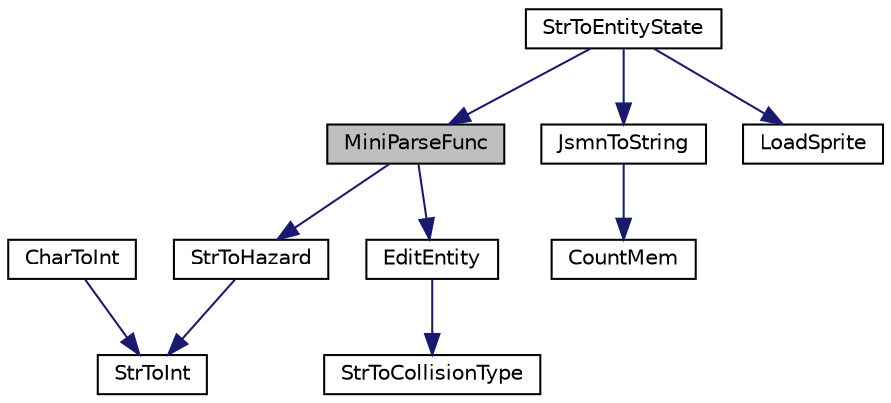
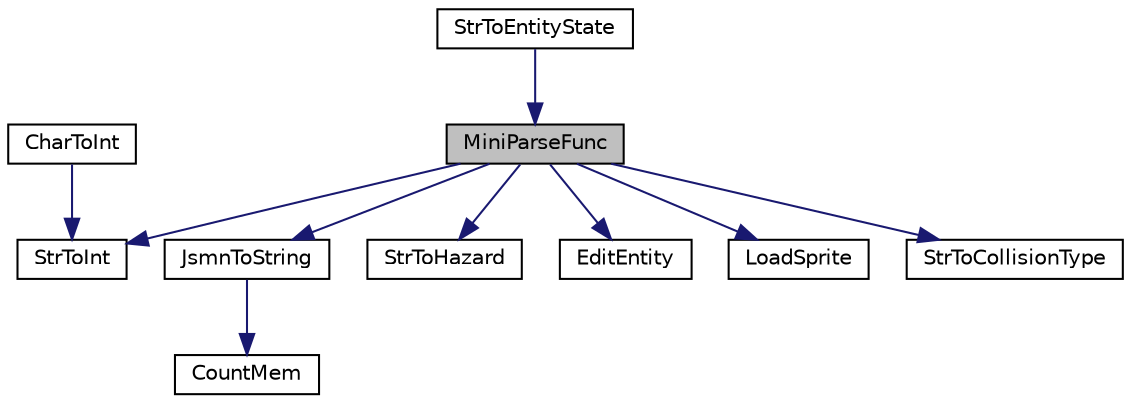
(624, 76) -> (401, 198)
(709, 81) -> (657, 198)
(432, 307) -> (765, 199)
(209, 309) -> (304, 201)
